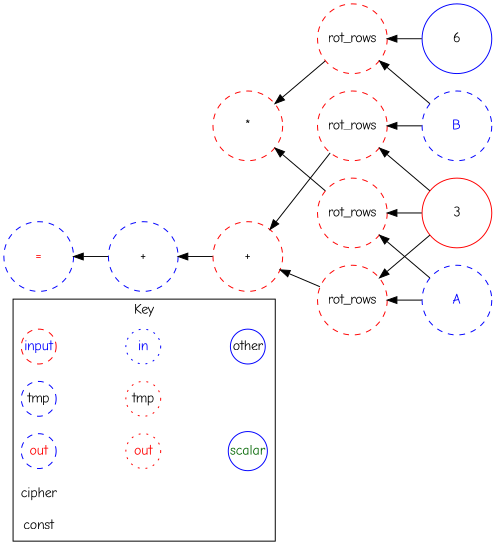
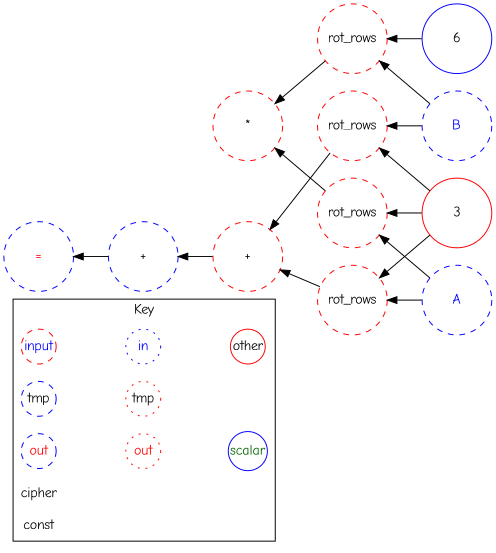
(248, 347) -> (248, 347)
